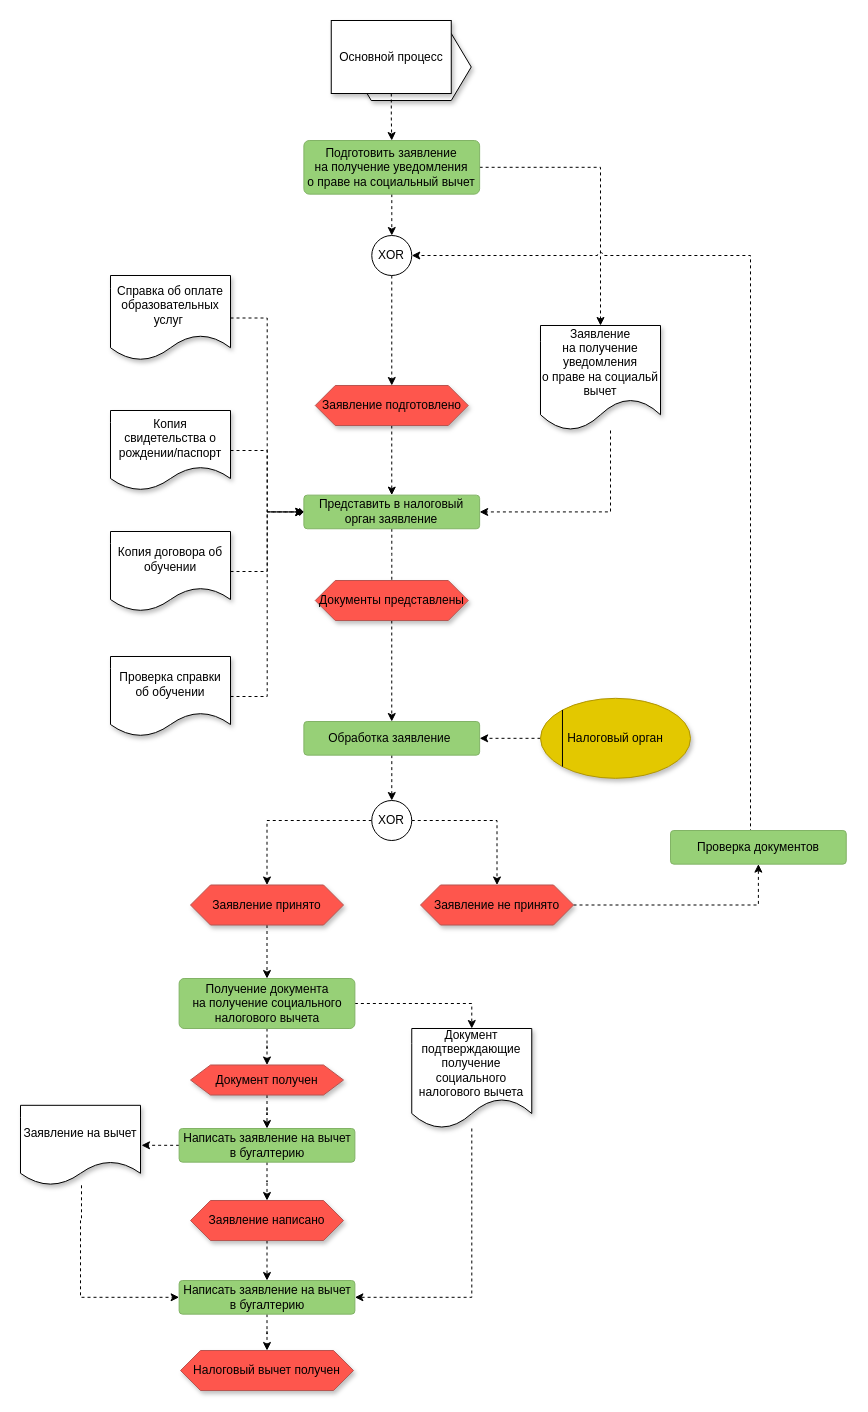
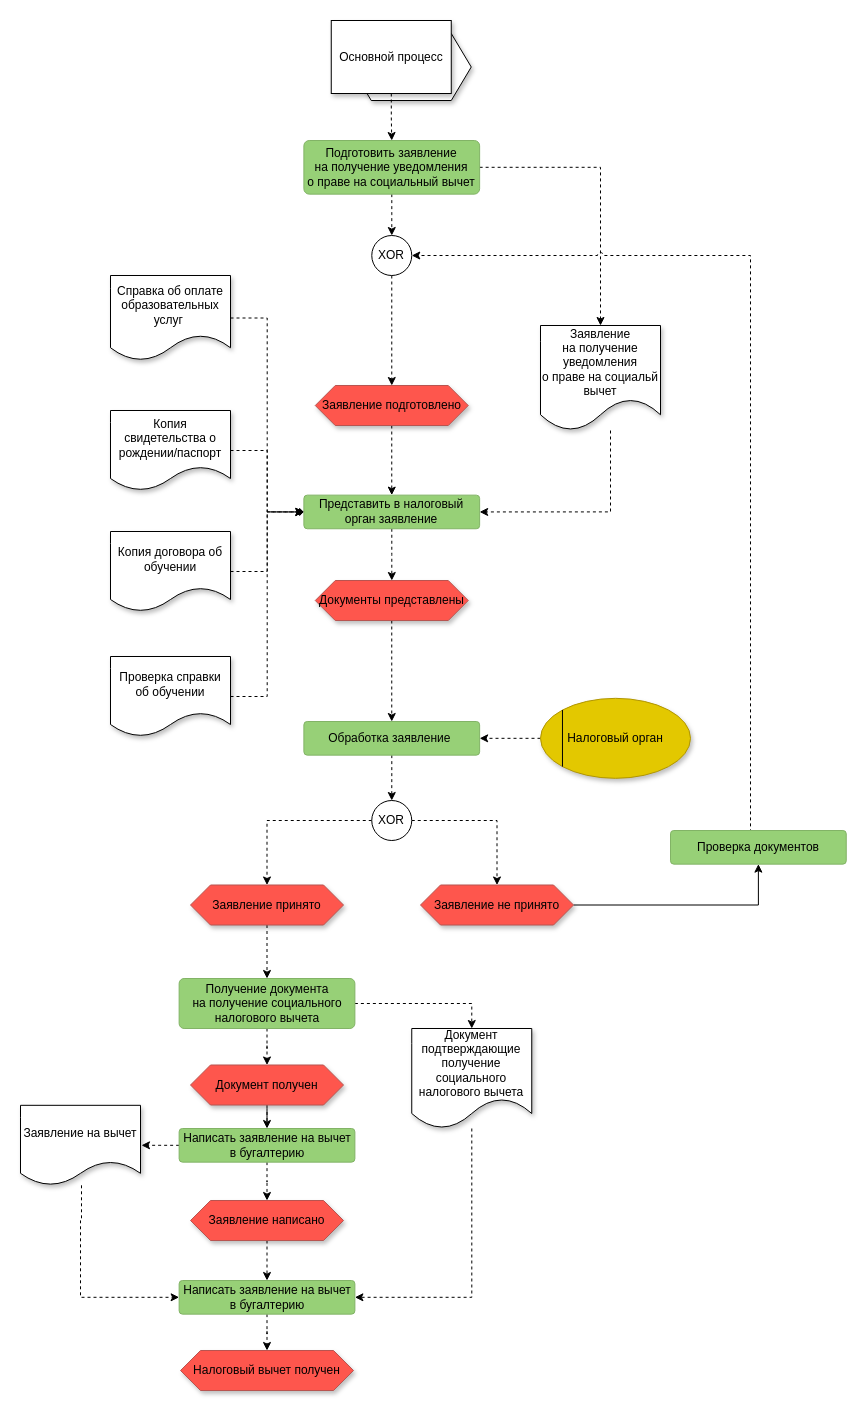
(392, 575) -> (392, 572)
(683, 905) -> (683, 905)
(267, 1080) -> (267, 1085)
